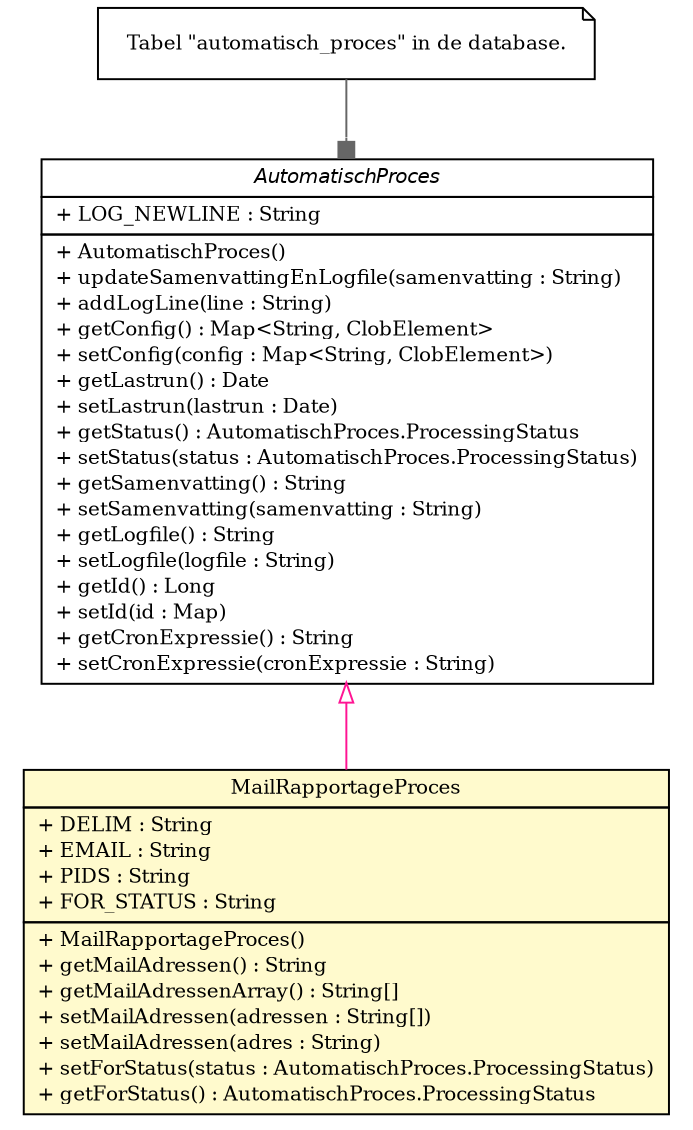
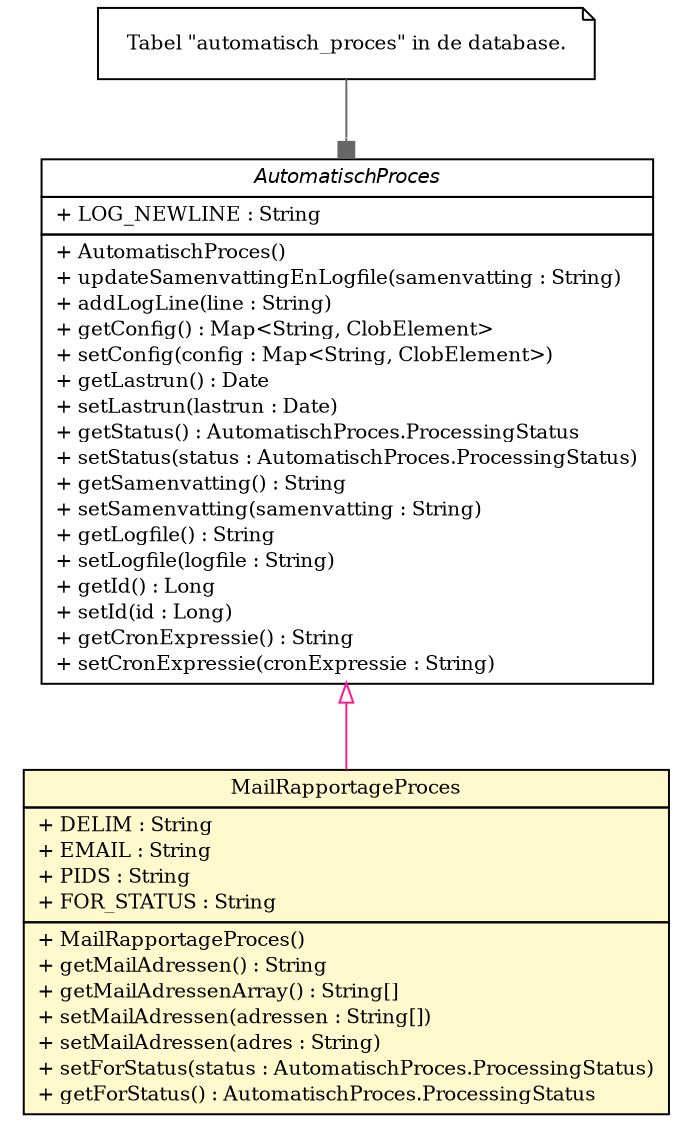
(142, 613) -> (144, 613)
